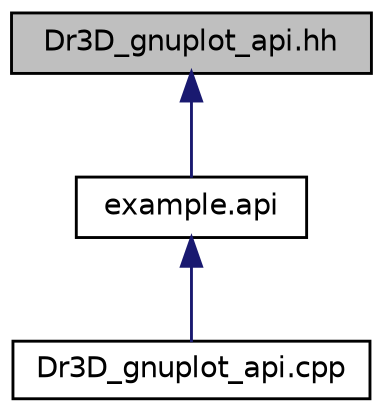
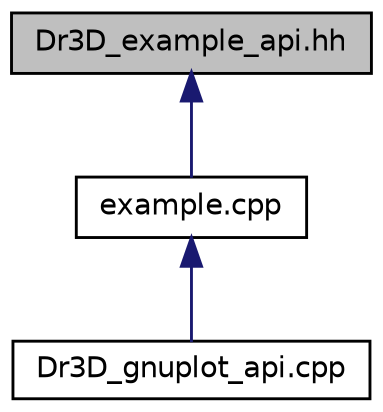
(191, 43) -> (191, 43)
(191, 207) -> (191, 207)
